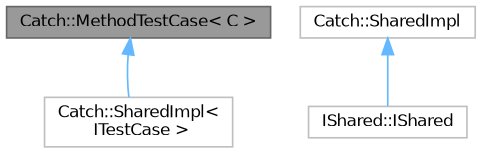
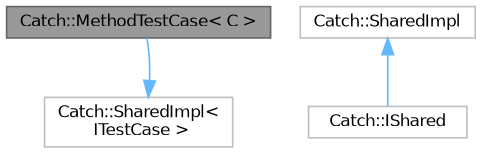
(127, 76) -> (149, 59)
(388, 122) -> (388, 122)
